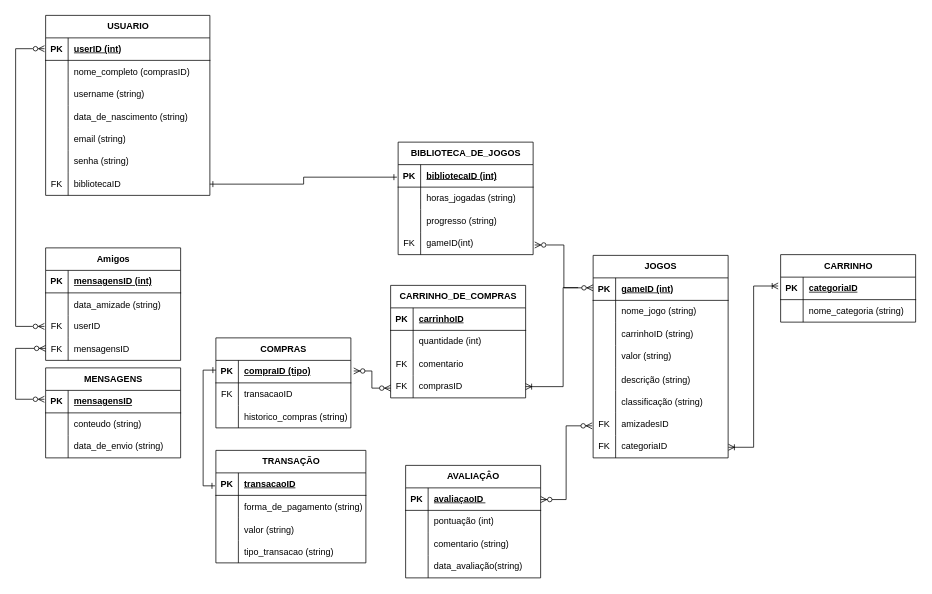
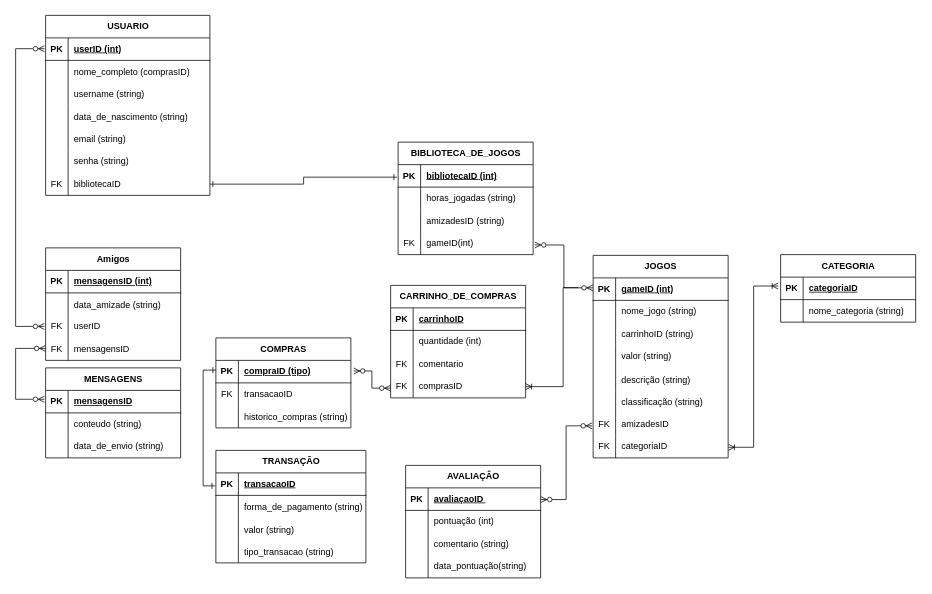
(469, 221) -> (471, 221)
(848, 266) -> (848, 266)
(486, 567) -> (487, 567)
